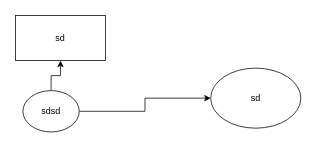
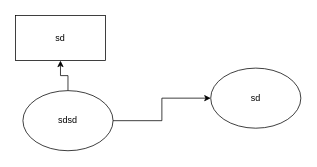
(51, 111) -> (68, 120)
